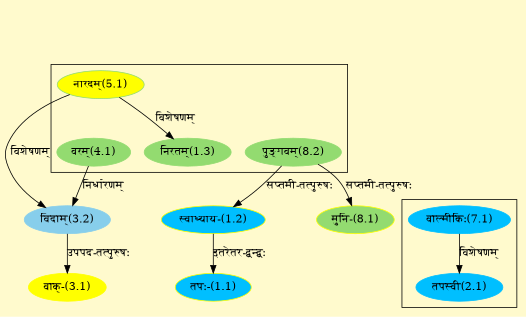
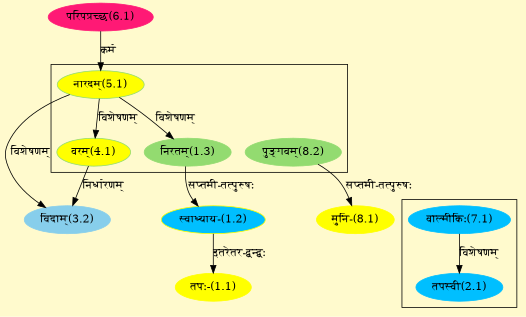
none -> (101, 17)
none -> (98, 114)
(94, 152) -> (94, 152)
(262, 185) -> (186, 184)
(355, 220) -> (355, 220)
(67, 287) -> none
(213, 287) -> (213, 287)
